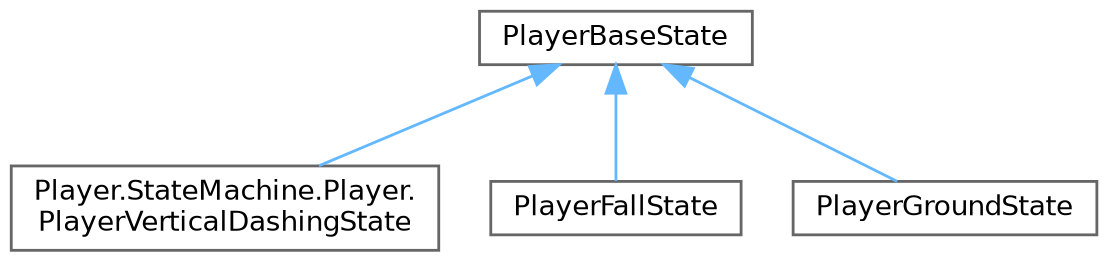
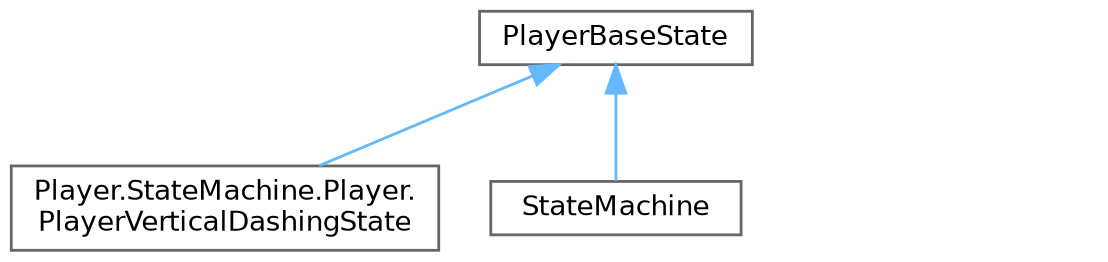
(616, 208) -> (616, 208)
(945, 208) -> none
